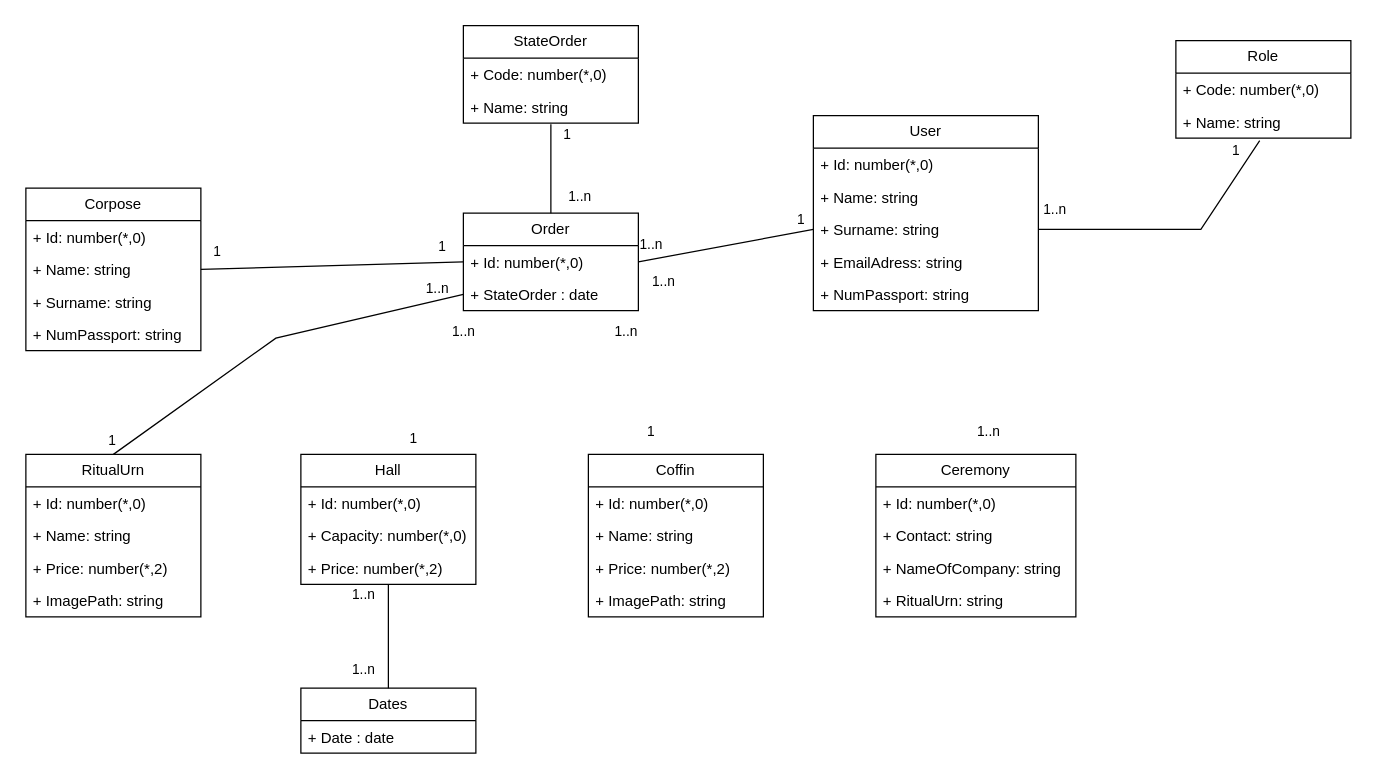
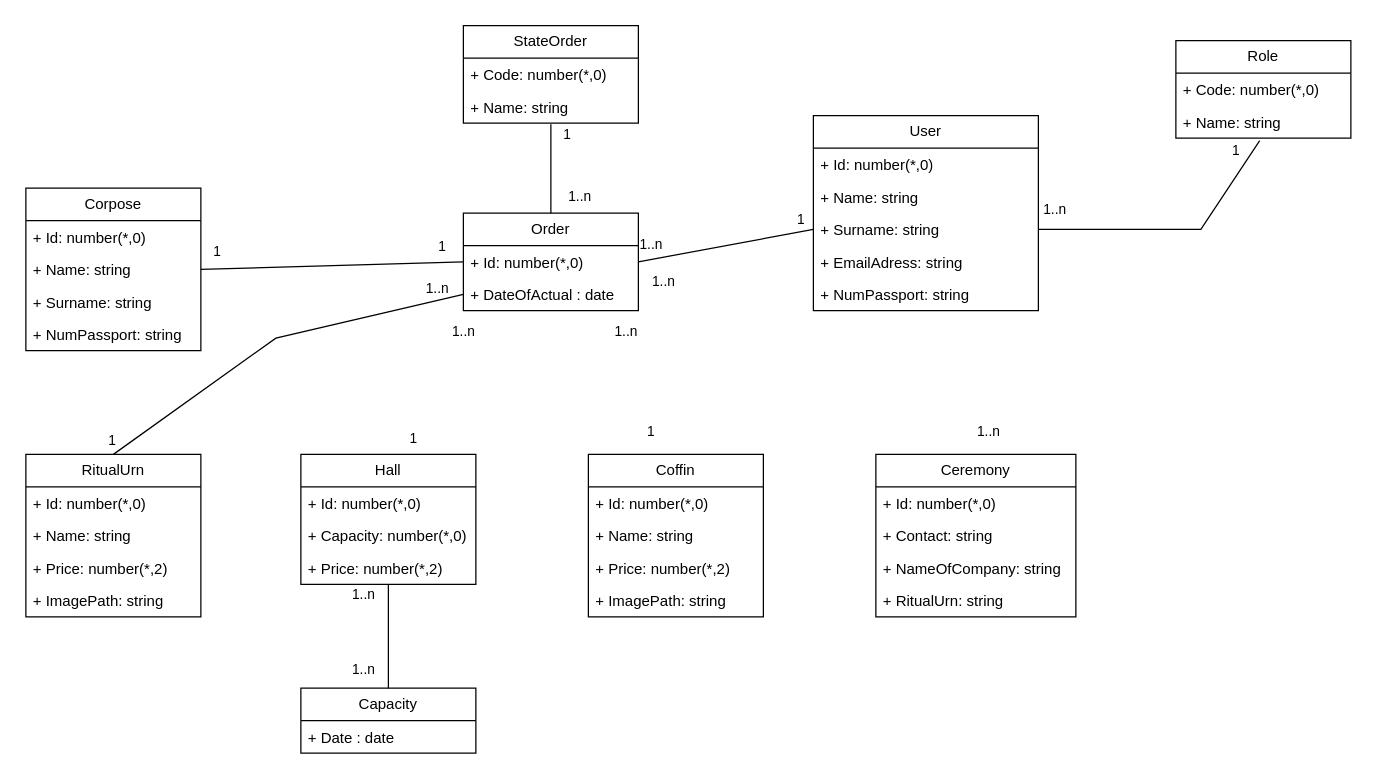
(543, 296) -> (549, 296)
(388, 704) -> (388, 704)
